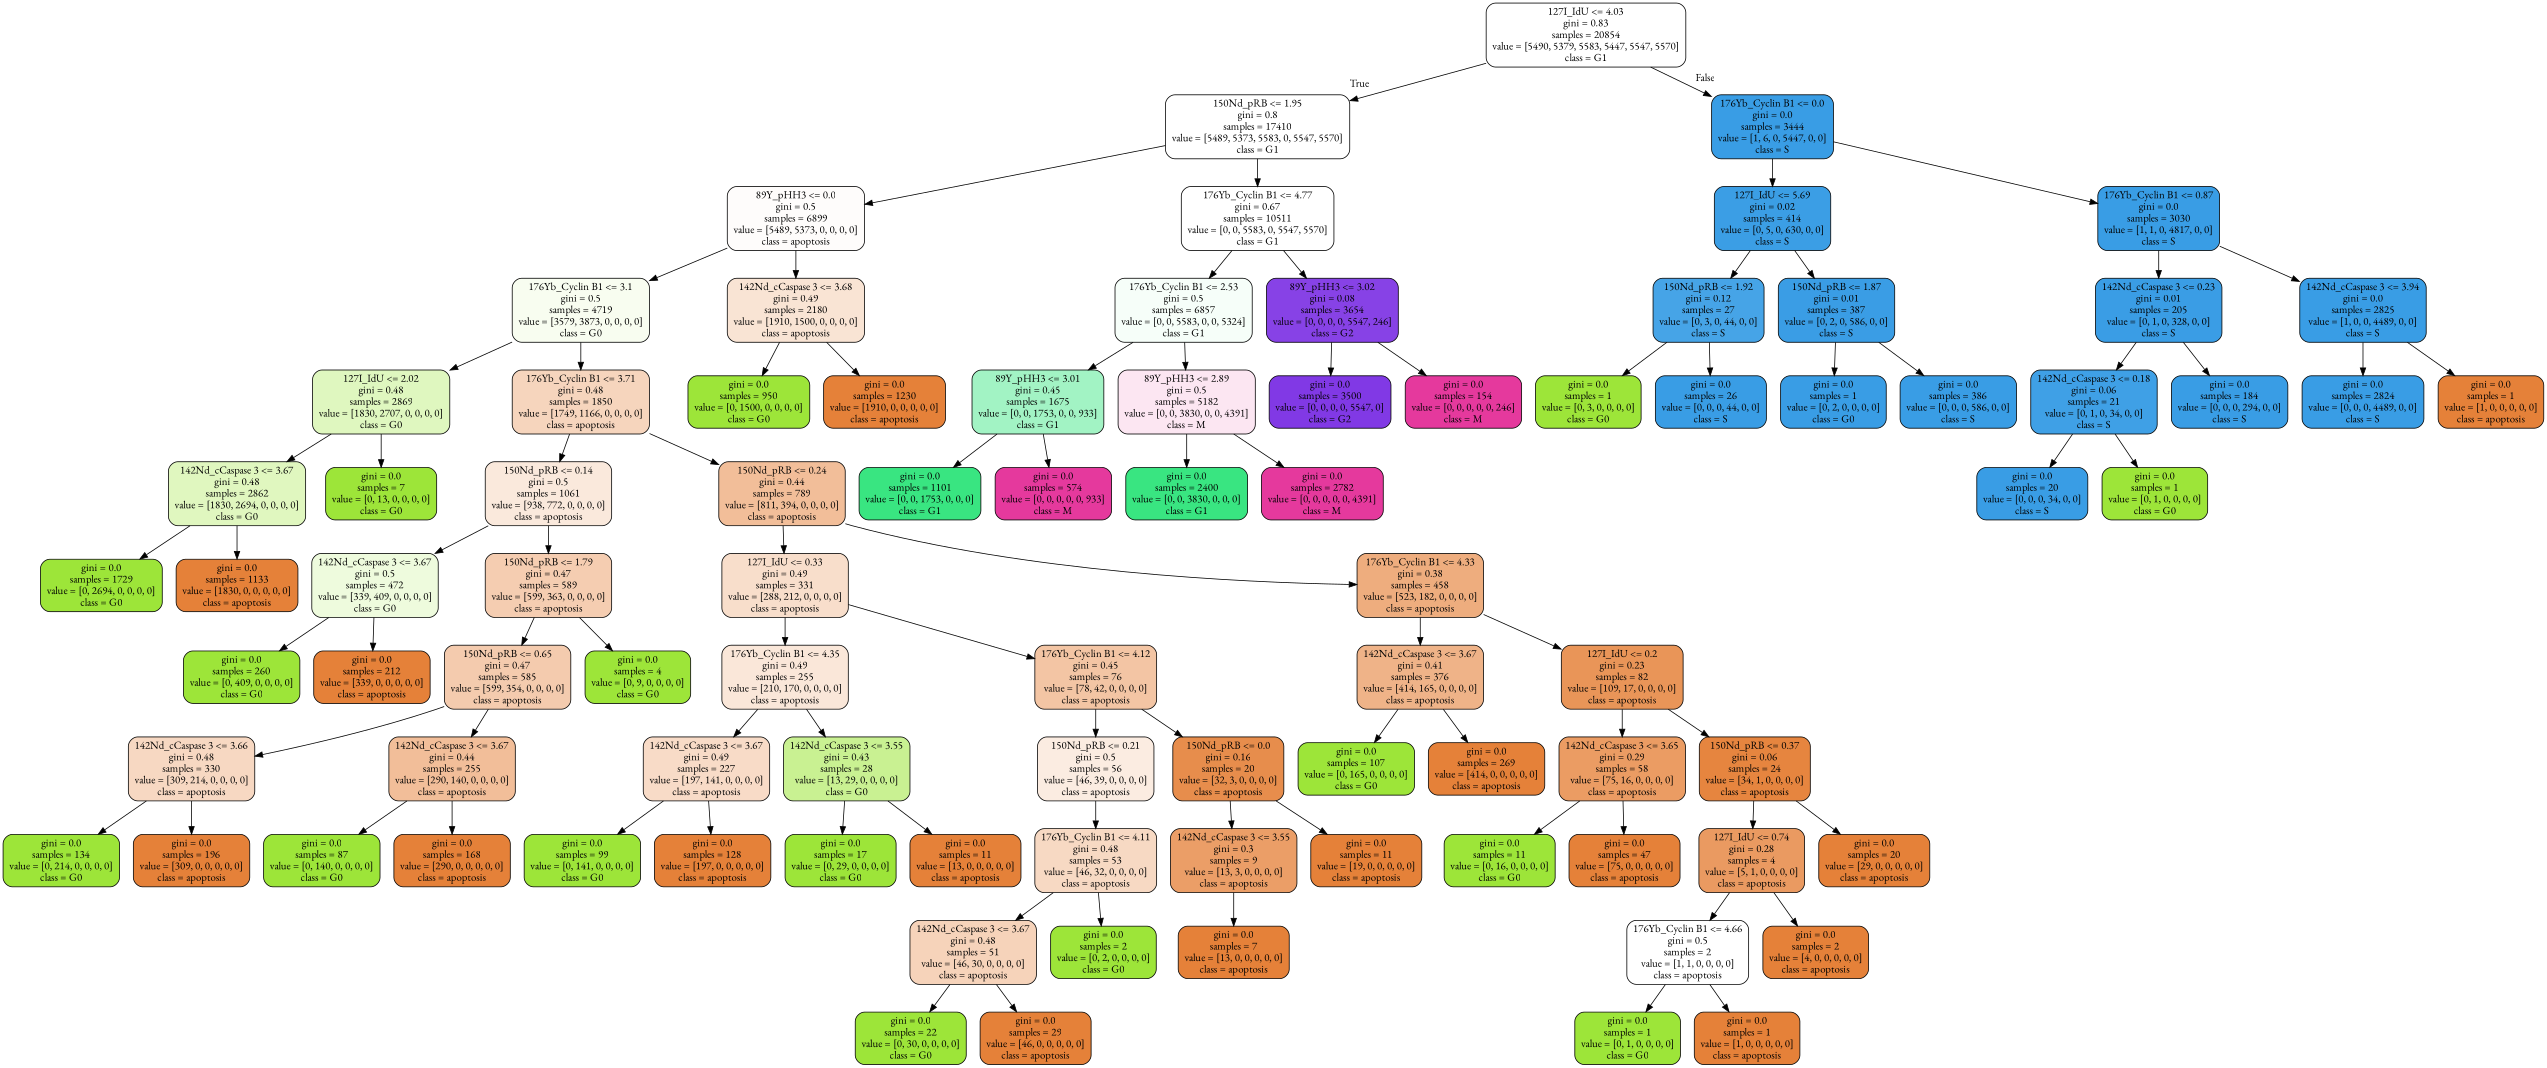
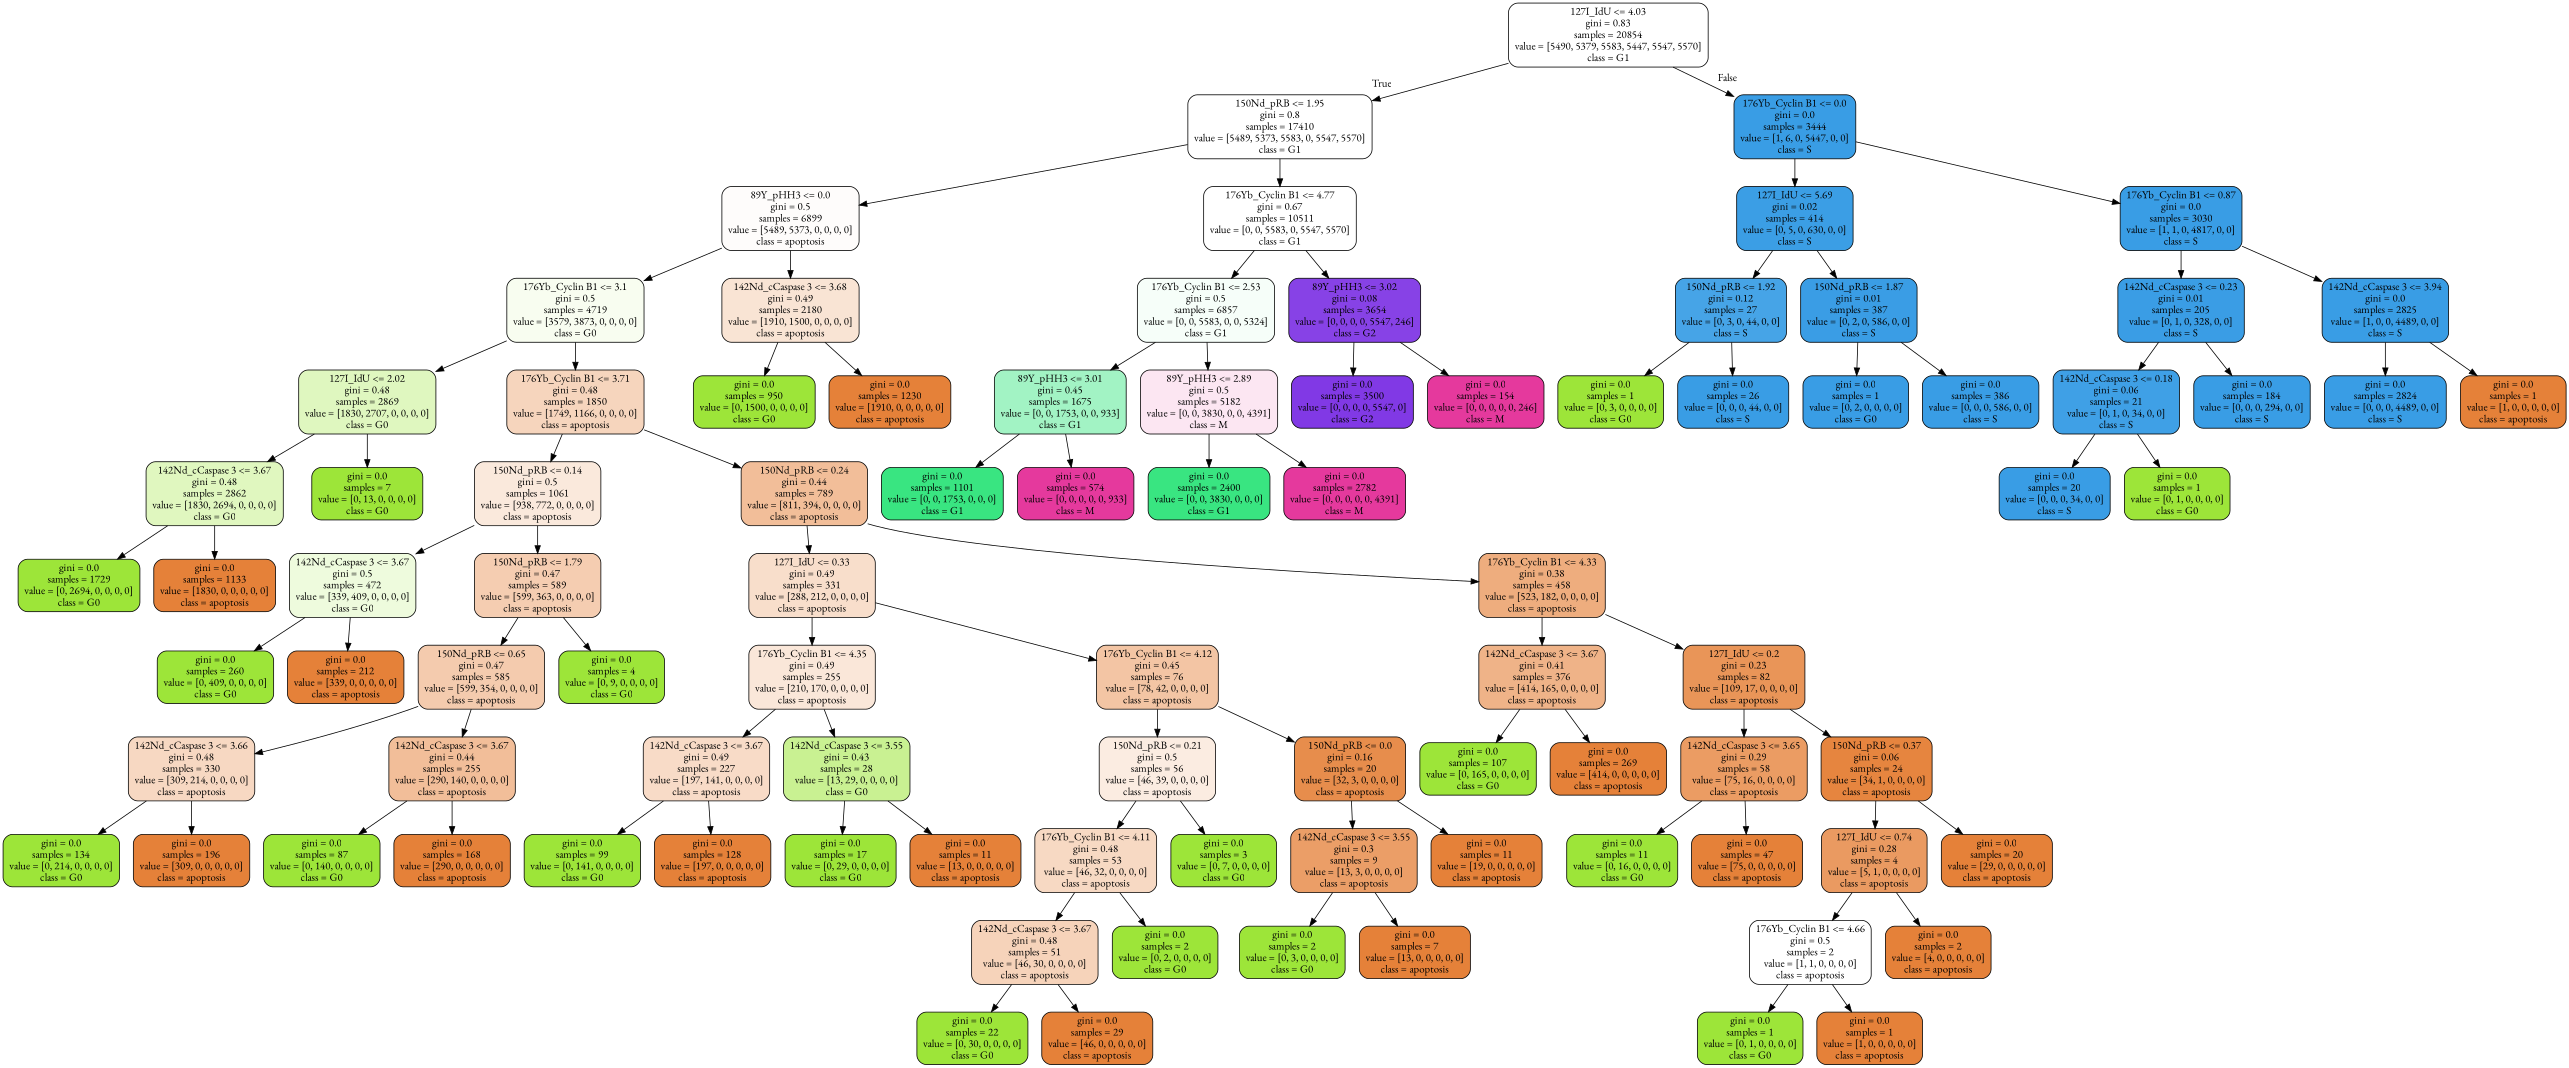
none -> (1224, 861)
none -> (1292, 952)
